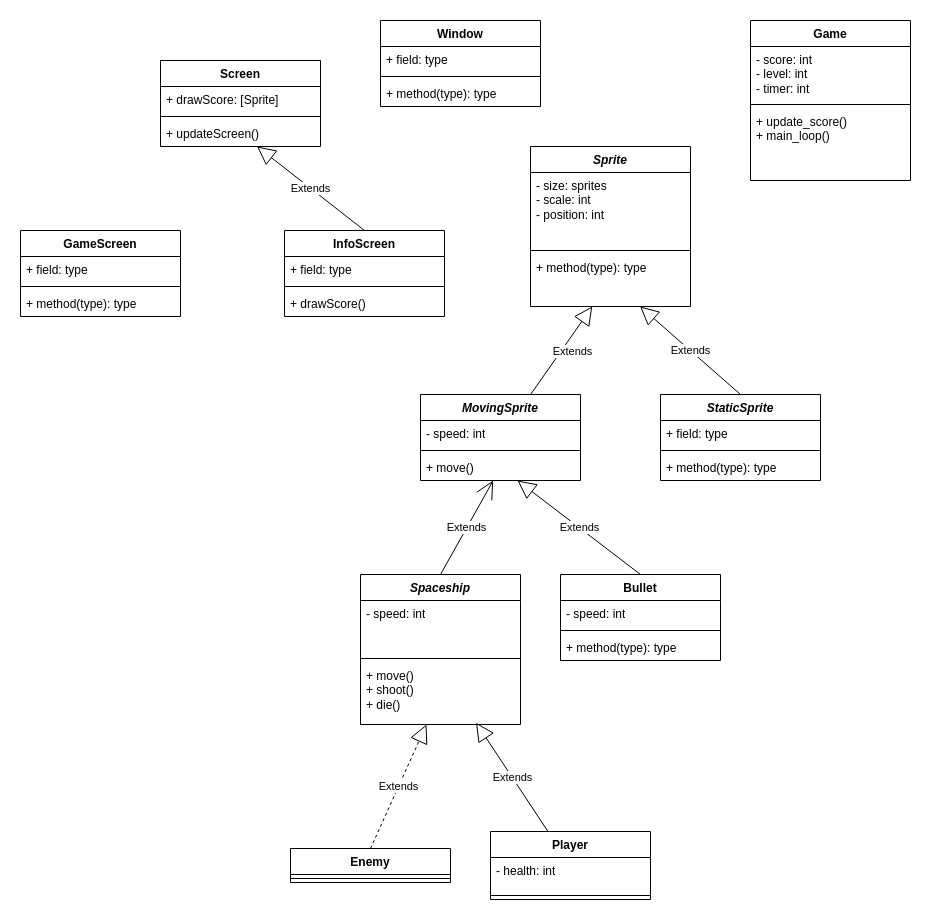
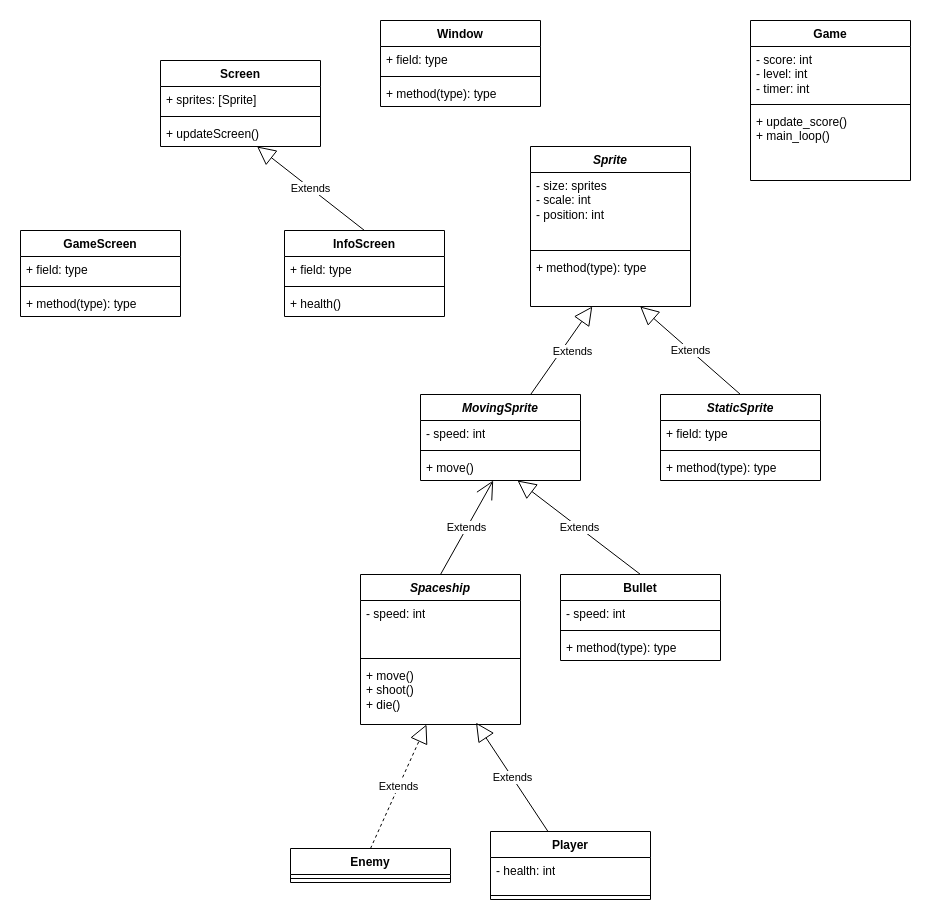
(231, 101) -> (223, 101)
(333, 305) -> (321, 305)
